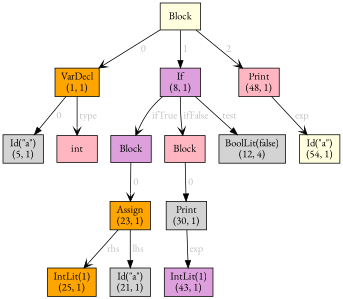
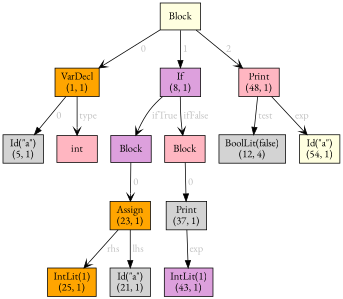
(213, 113) -> (256, 112)
(186, 216) -> (186, 216)
